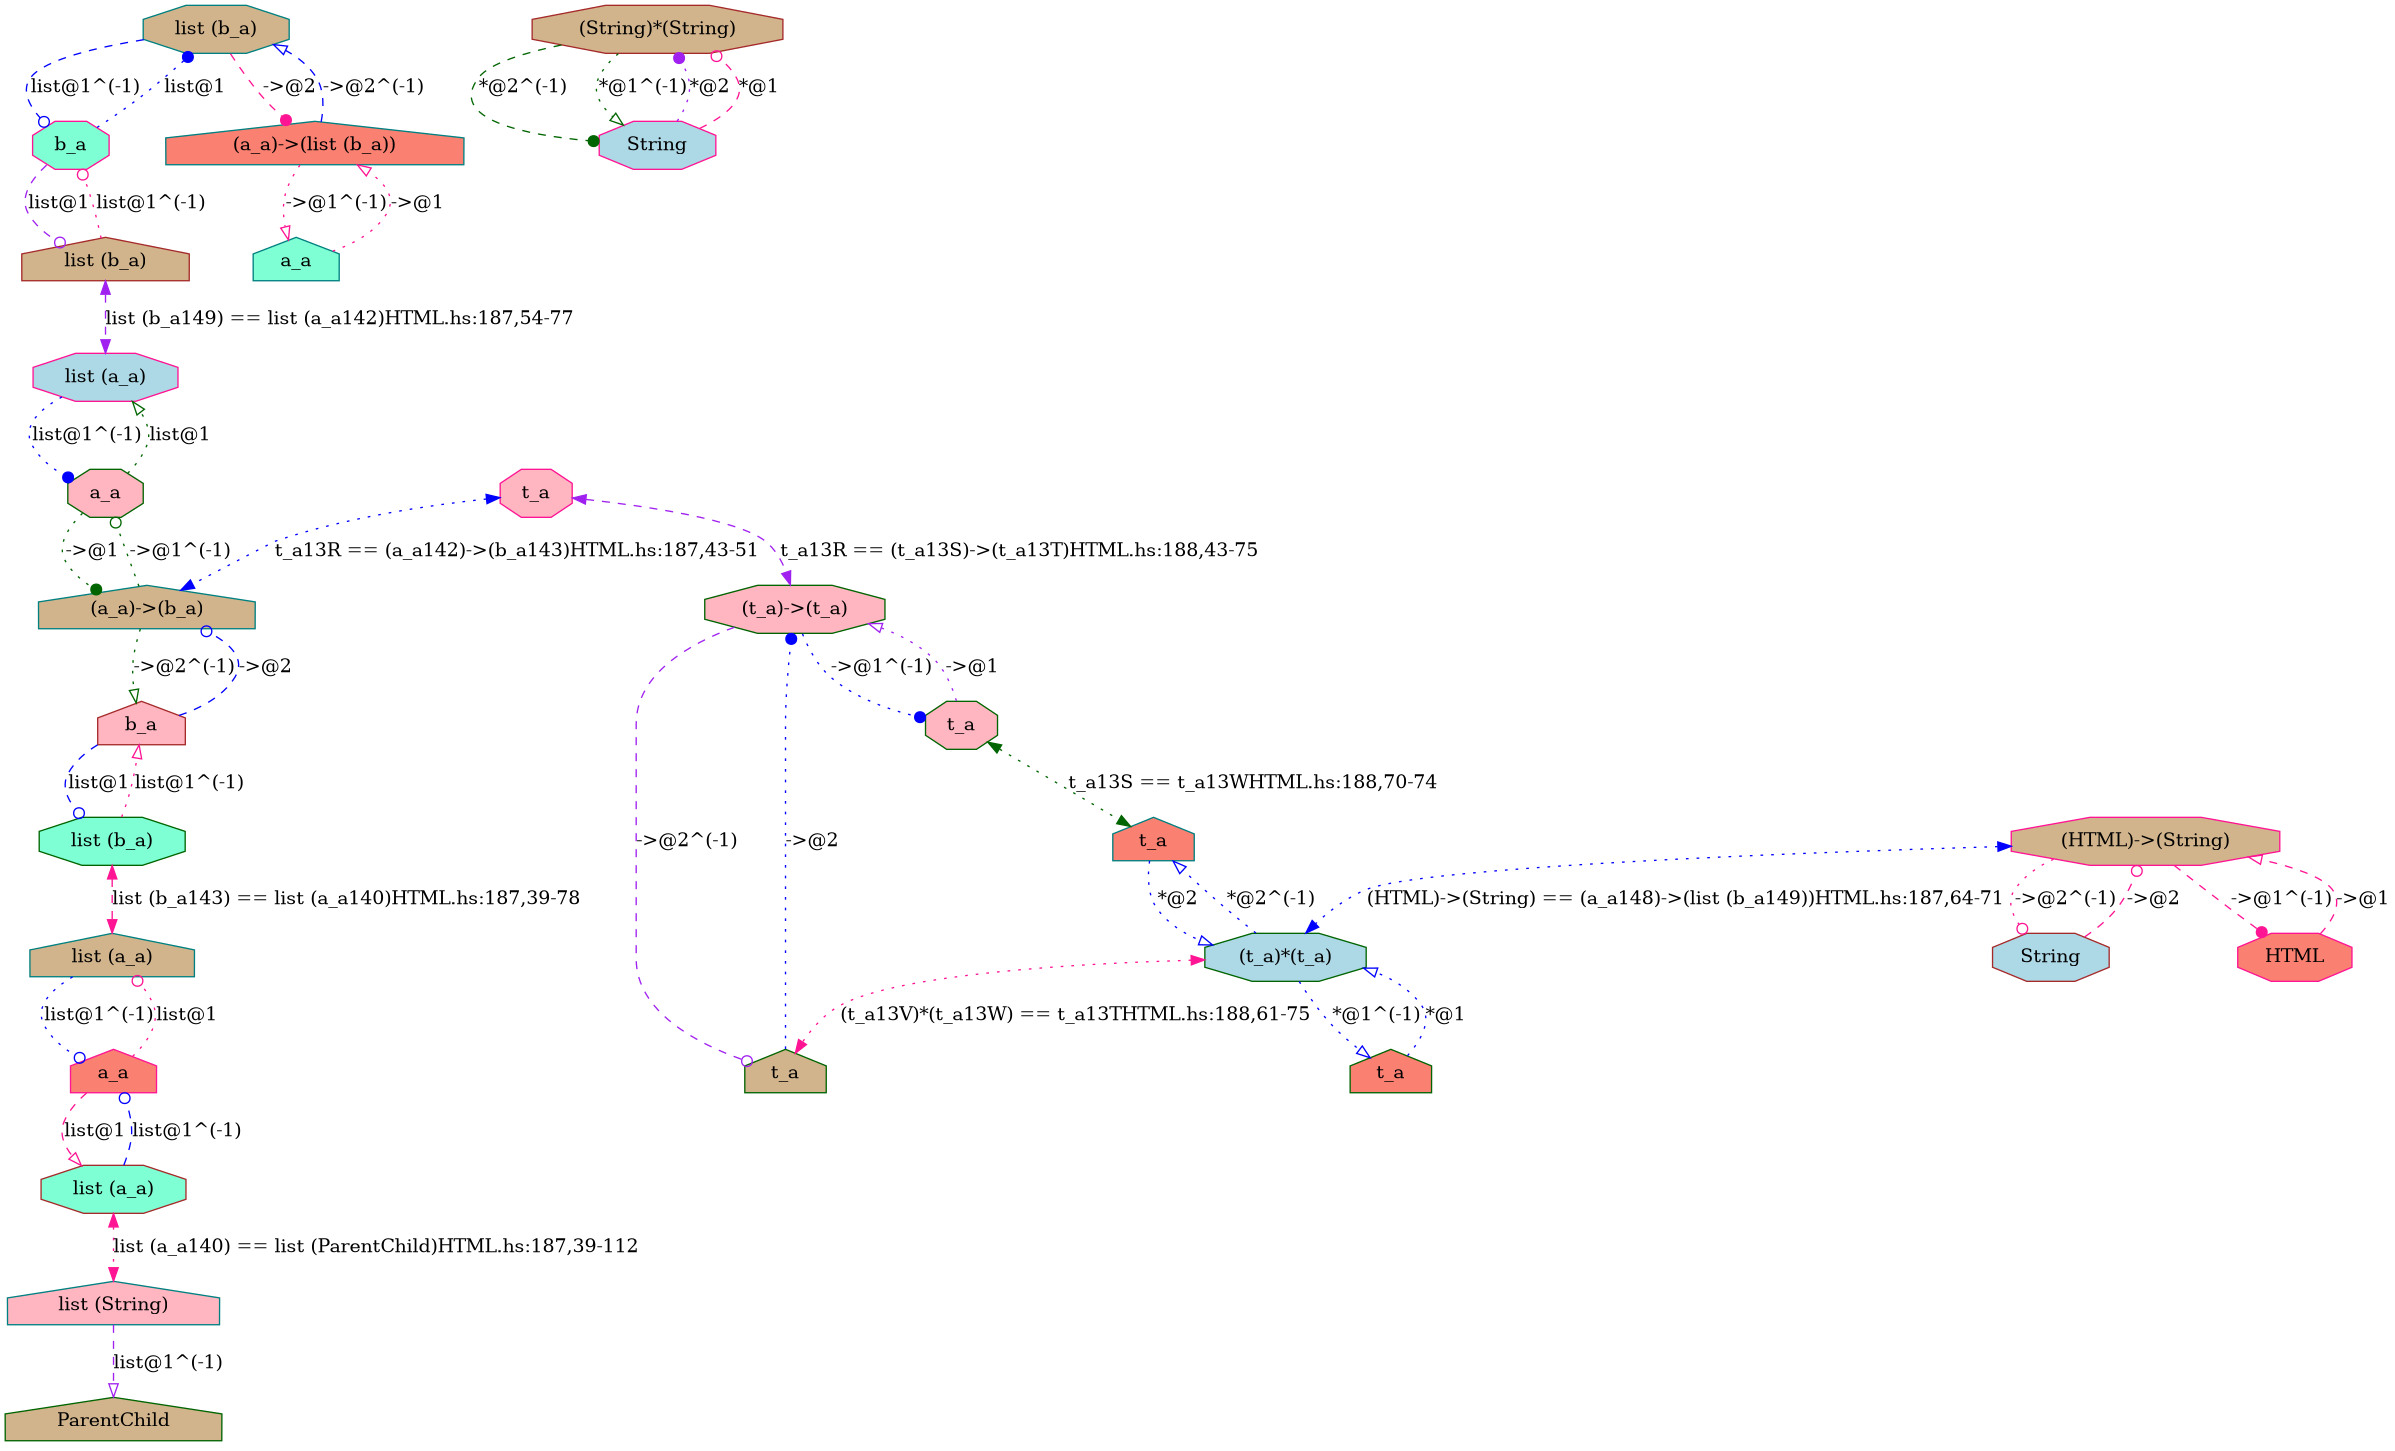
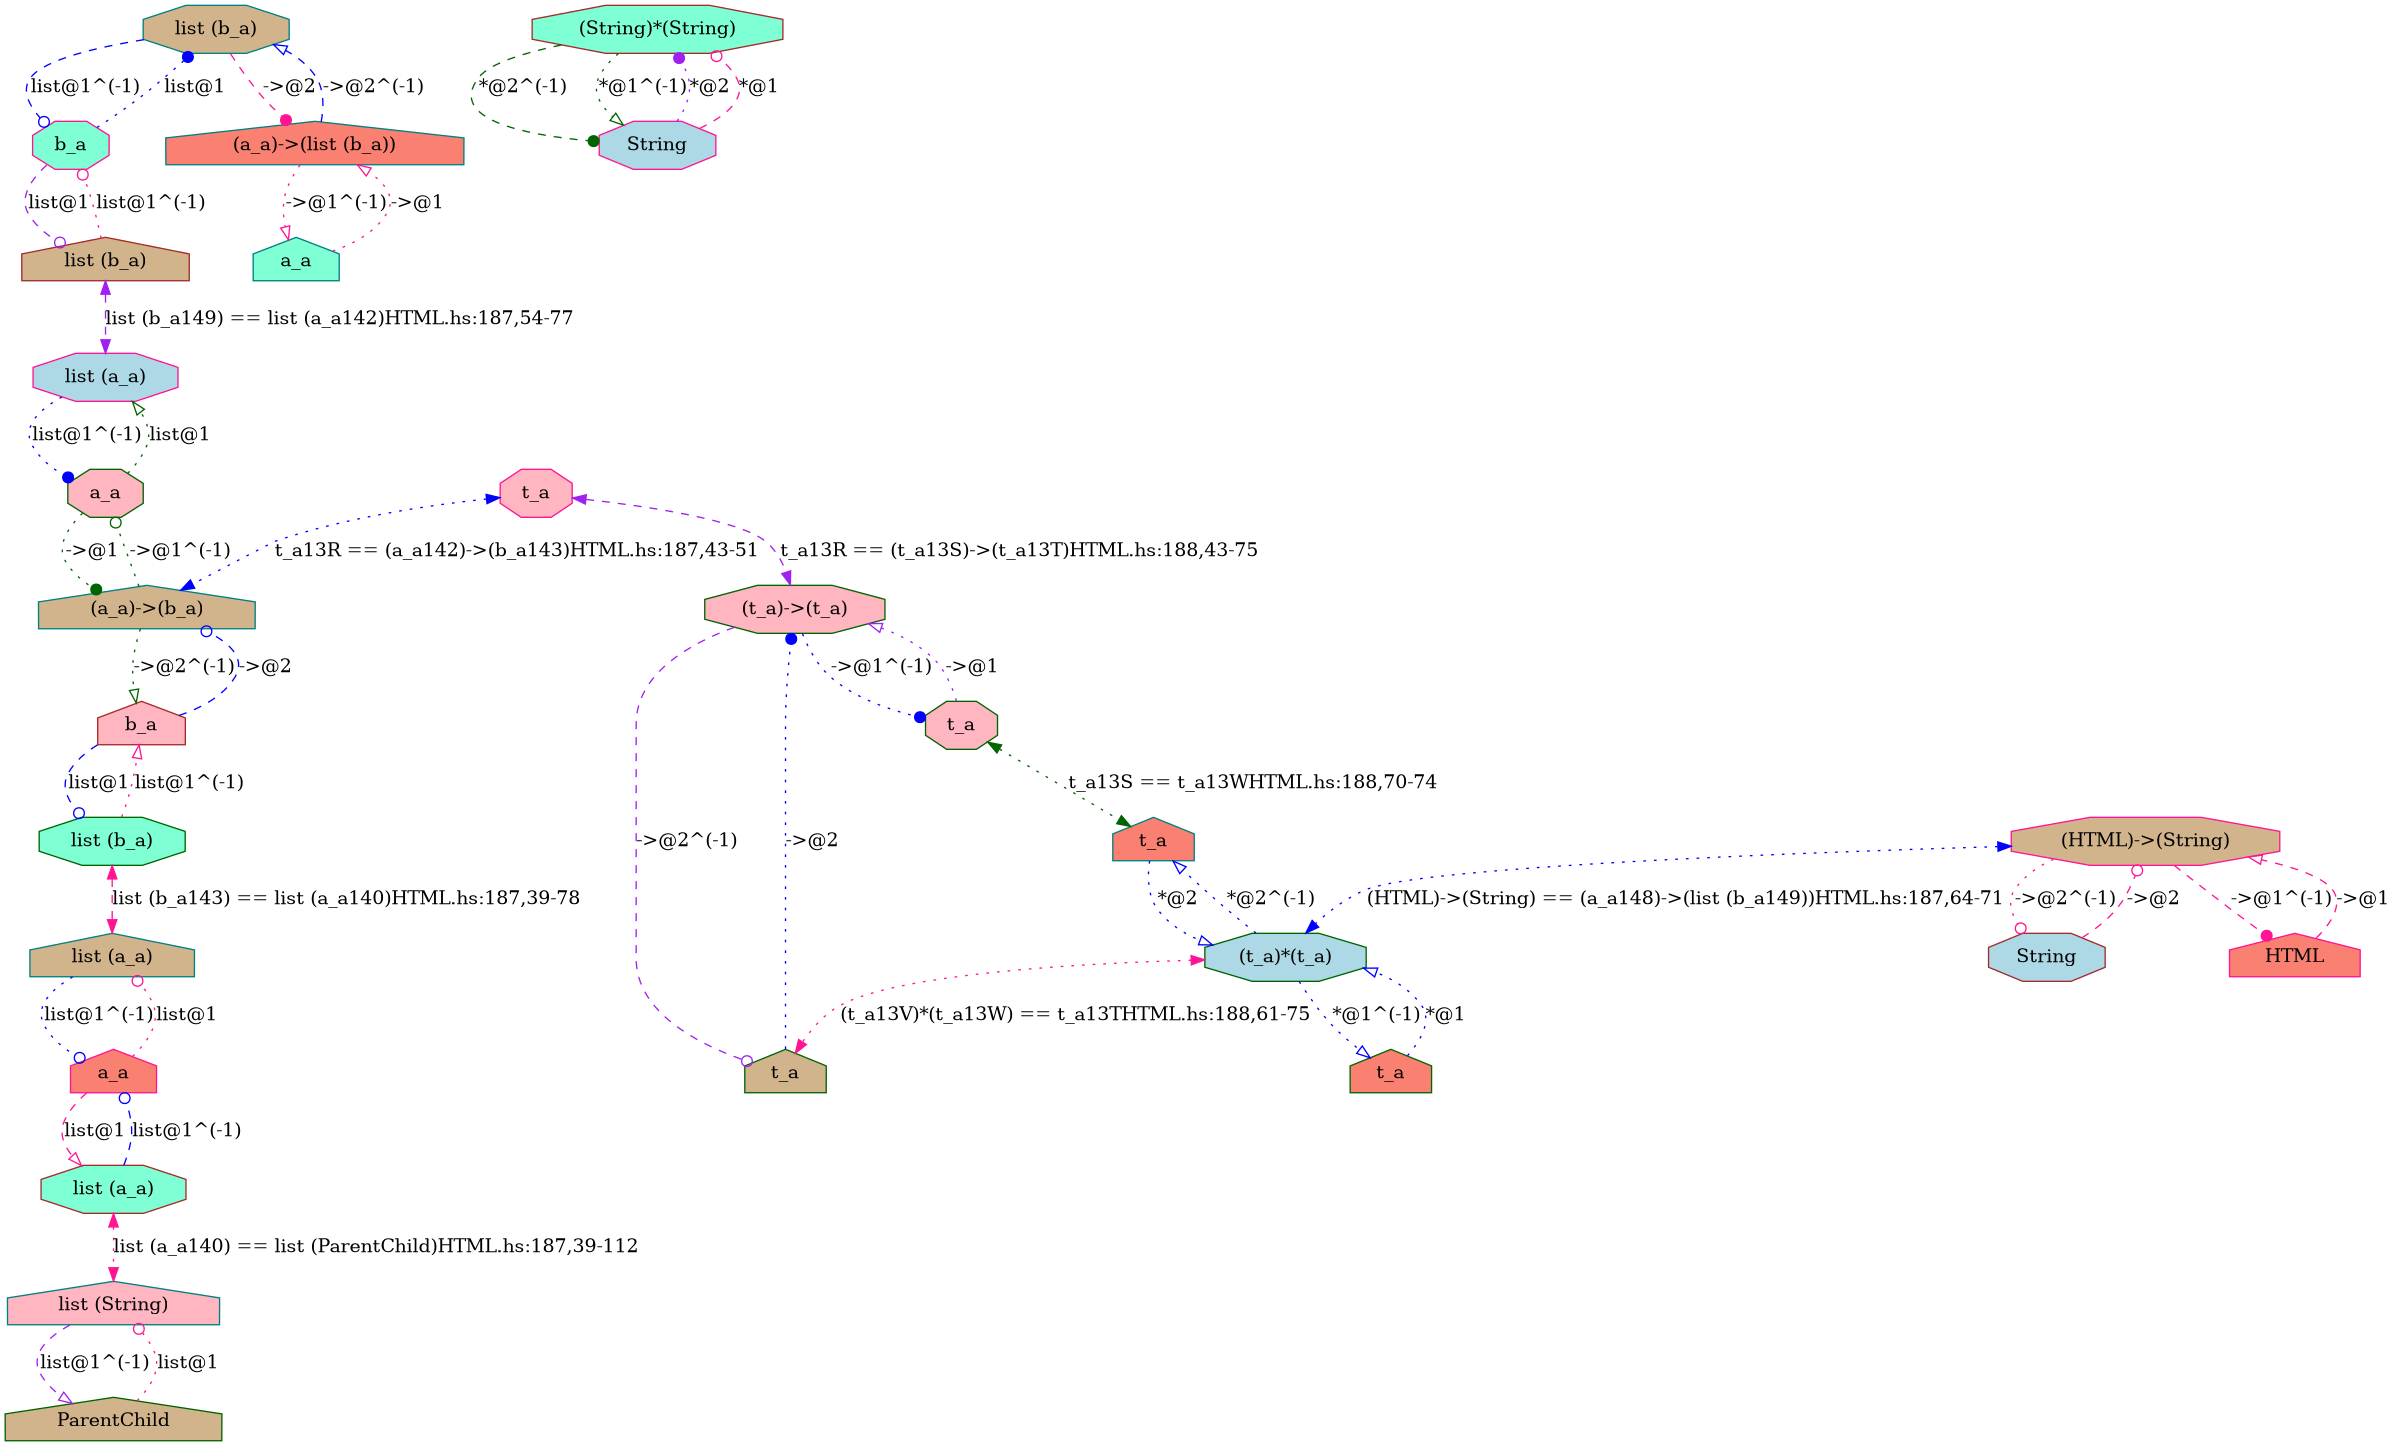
(658, 29) -> (658, 29)
(2295, 957) -> (2295, 957)
none -> (156, 1368)
